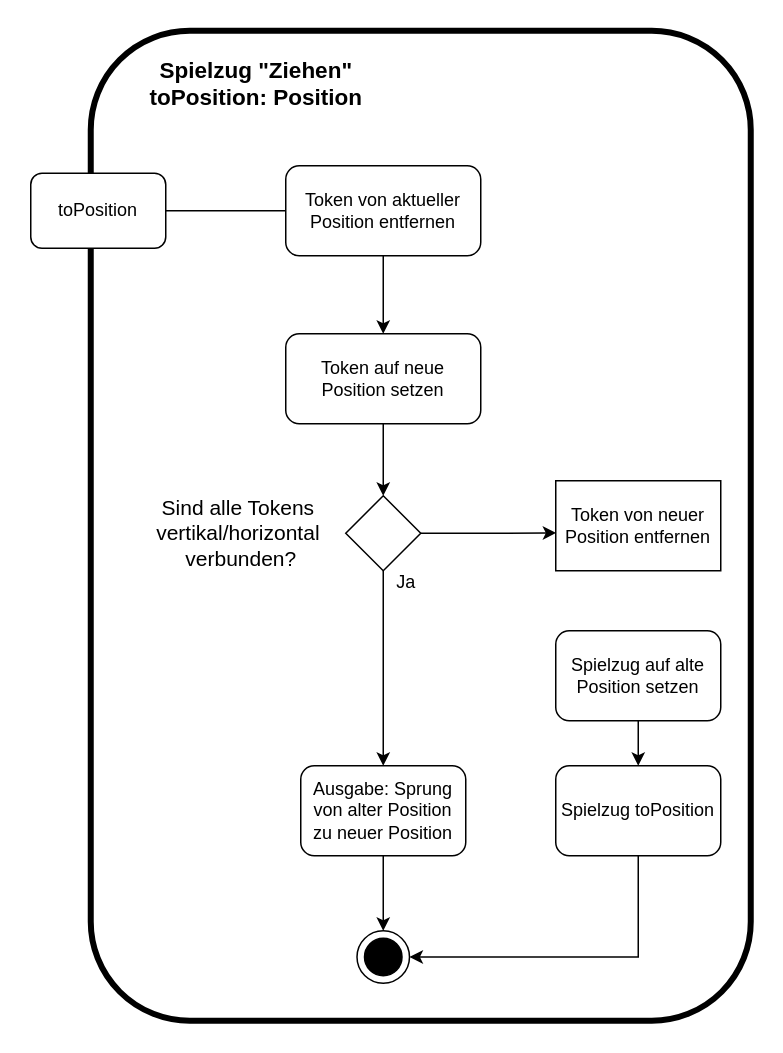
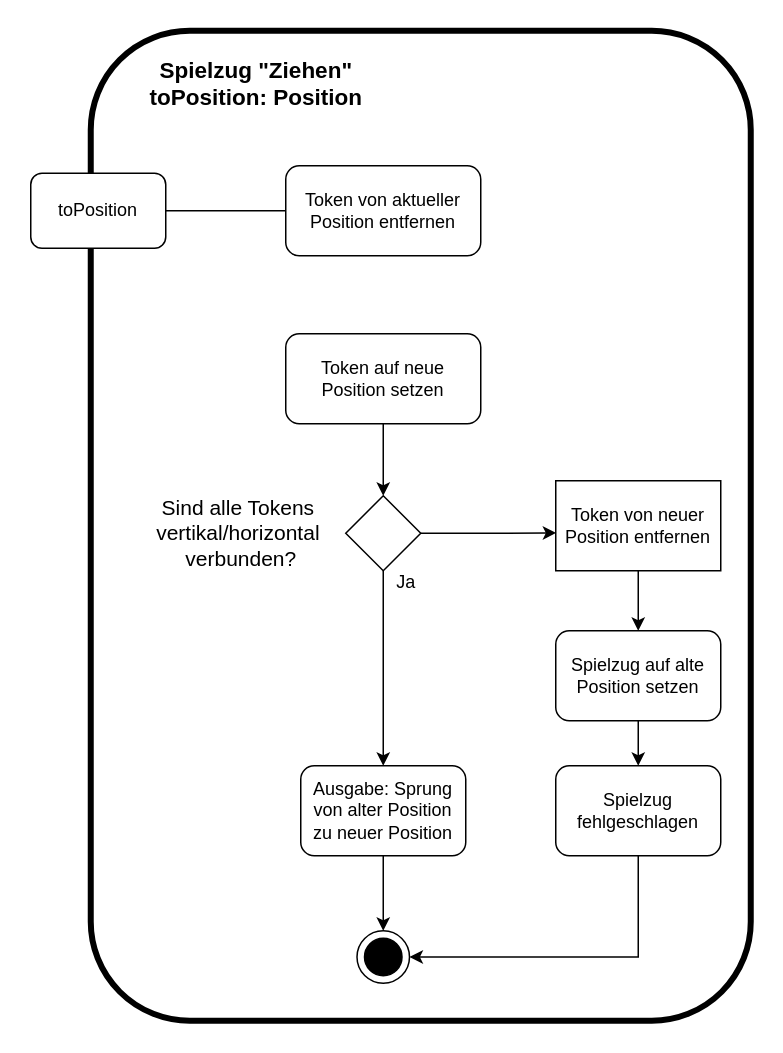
(383, 290) -> none
none -> (638, 596)
(638, 811) -> (638, 811)
